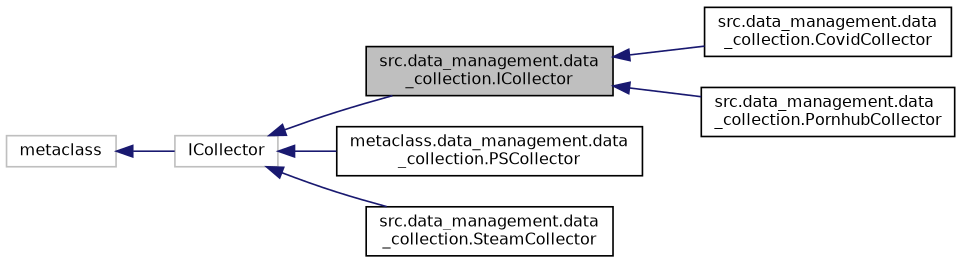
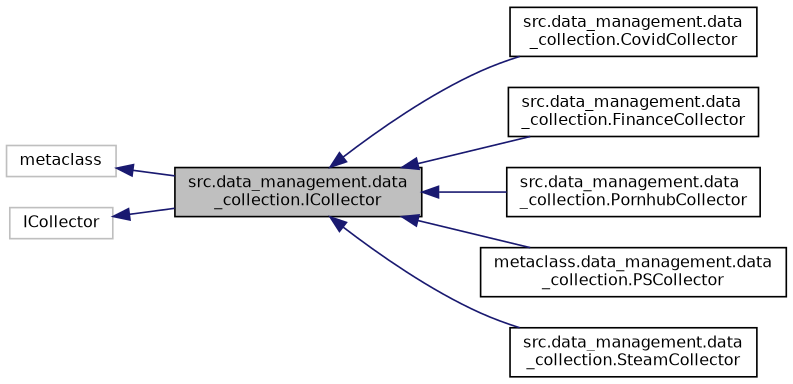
none -> (633, 112)
(154, 151) -> (154, 173)
(315, 151) -> (474, 234)
(334, 191) -> (427, 285)
